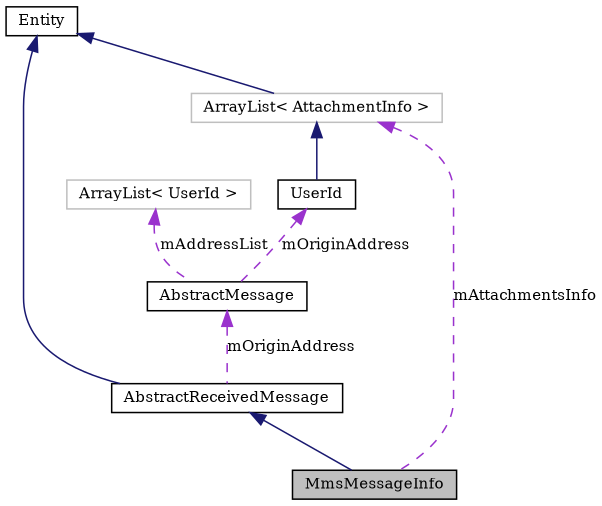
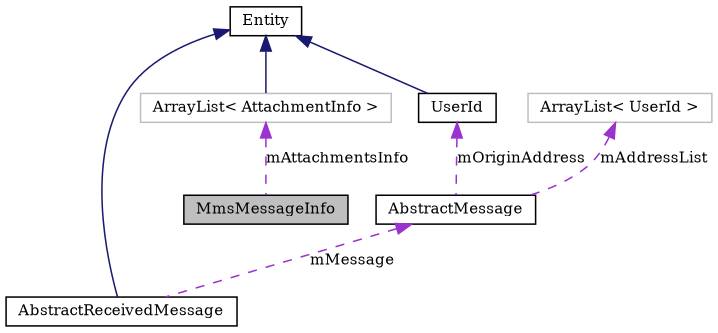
(317, 159) -> (369, 68)
(292, 347) -> (353, 261)
(308, 445) -> none
